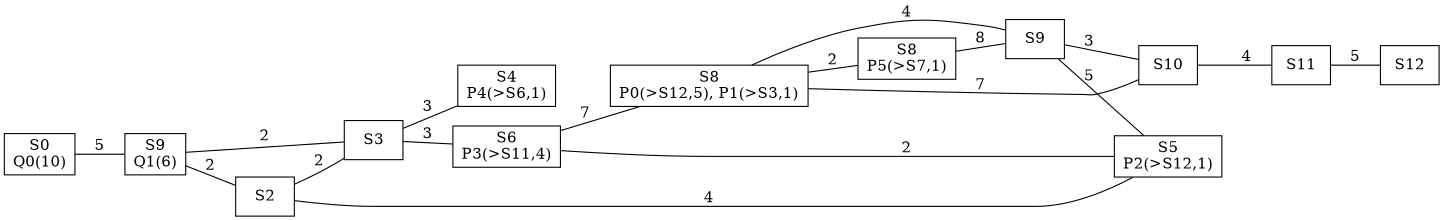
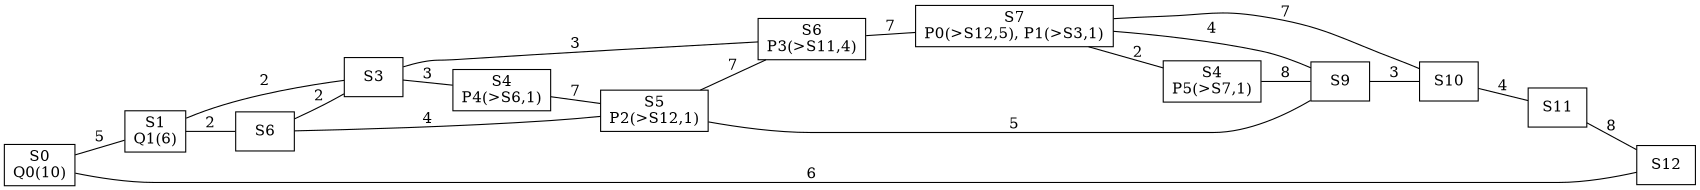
(1355, 57) -> (1612, 127)
(907, 59) -> (1212, 81)
(709, 86) -> (1014, 26)
none -> (576, 100)
(907, 148) -> (733, 66)
(155, 154) -> (155, 131)
none -> (856, 182)
(265, 197) -> (265, 131)
